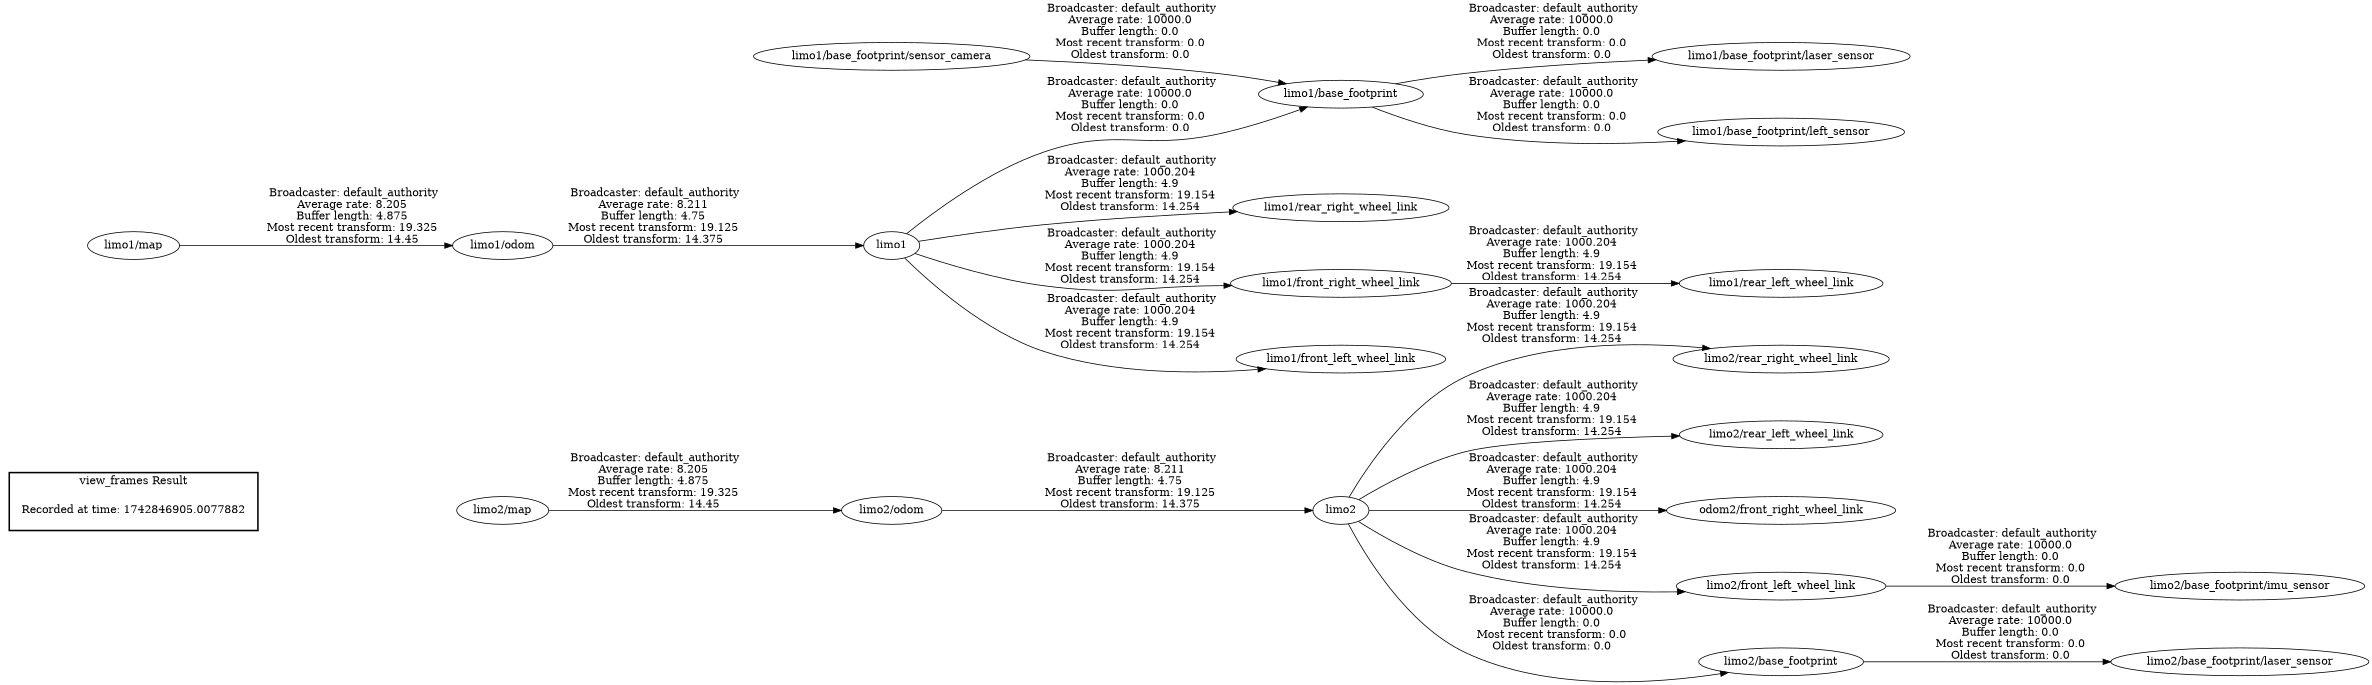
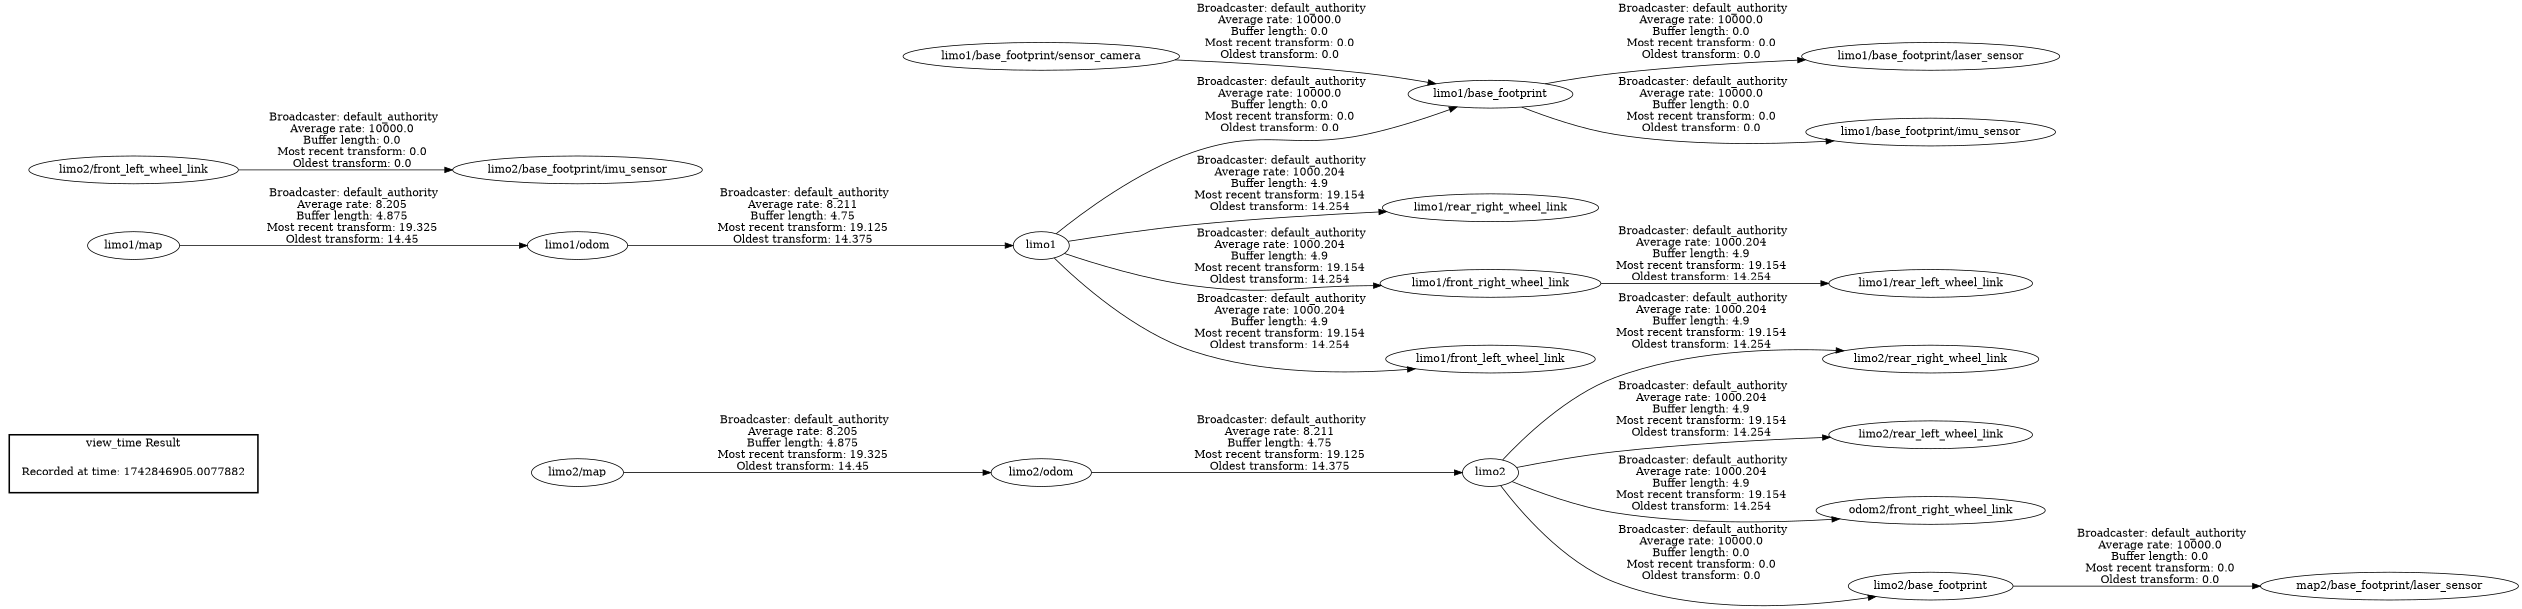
(1781, 132) -> (1931, 132)
(134, 481) -> (134, 444)
(1512, 581) -> none
(2240, 662) -> (2389, 586)
